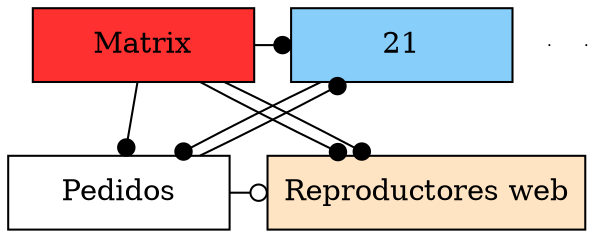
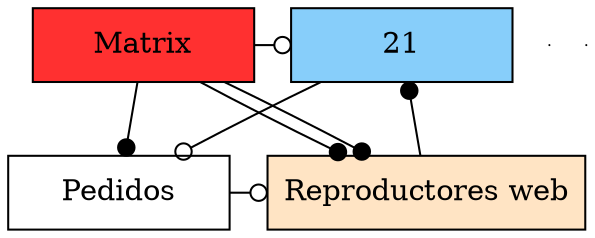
(264, 45) -> (264, 45)
(242, 121) -> (242, 121)
(259, 127) -> (416, 127)
